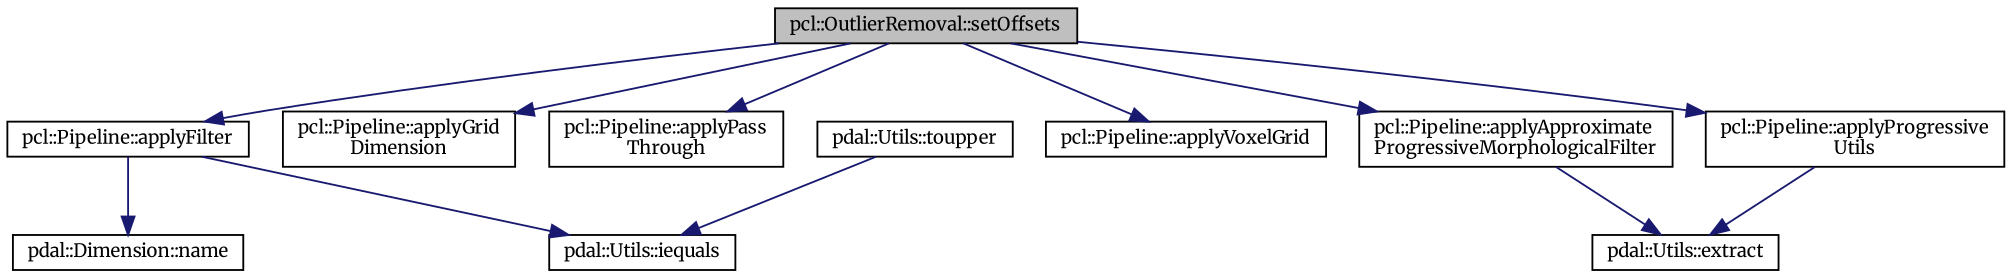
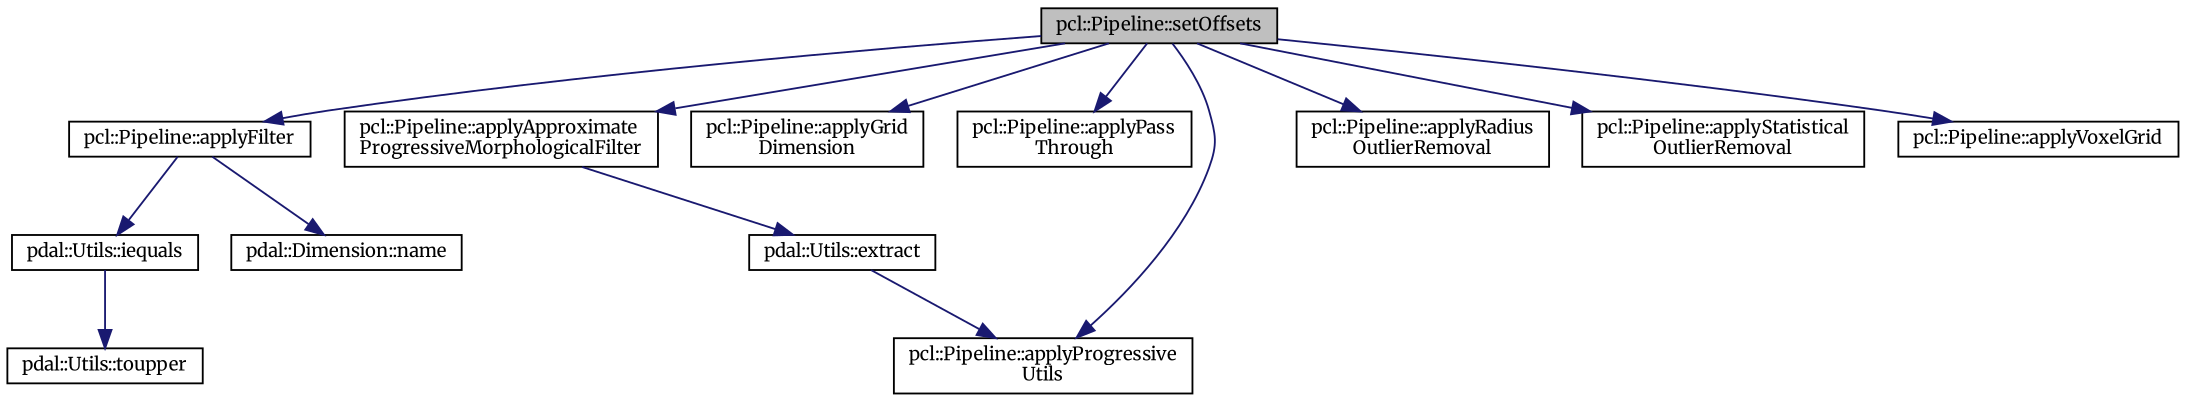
(926, 26) -> (1159, 26)
none -> (1423, 139)
none -> (1723, 139)
(787, 192) -> (105, 300)
(1770, 196) -> (925, 300)
